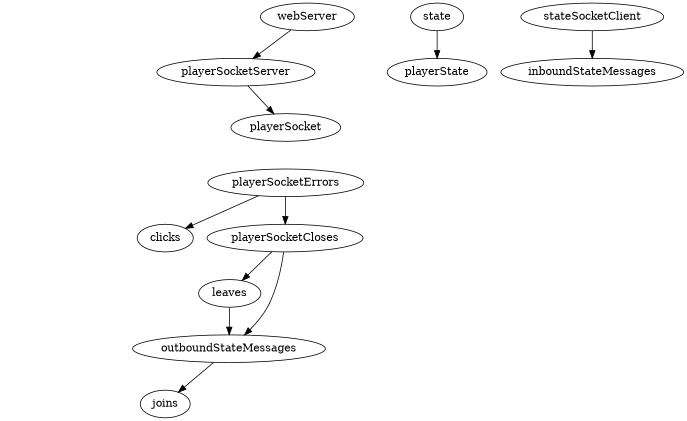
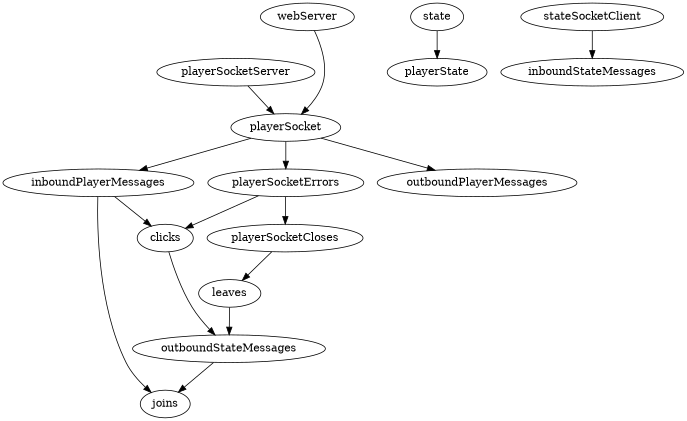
(275, 42) -> (325, 71)
none -> (286, 151)
none -> (98, 183)
none -> (477, 183)
(273, 294) -> (184, 293)
